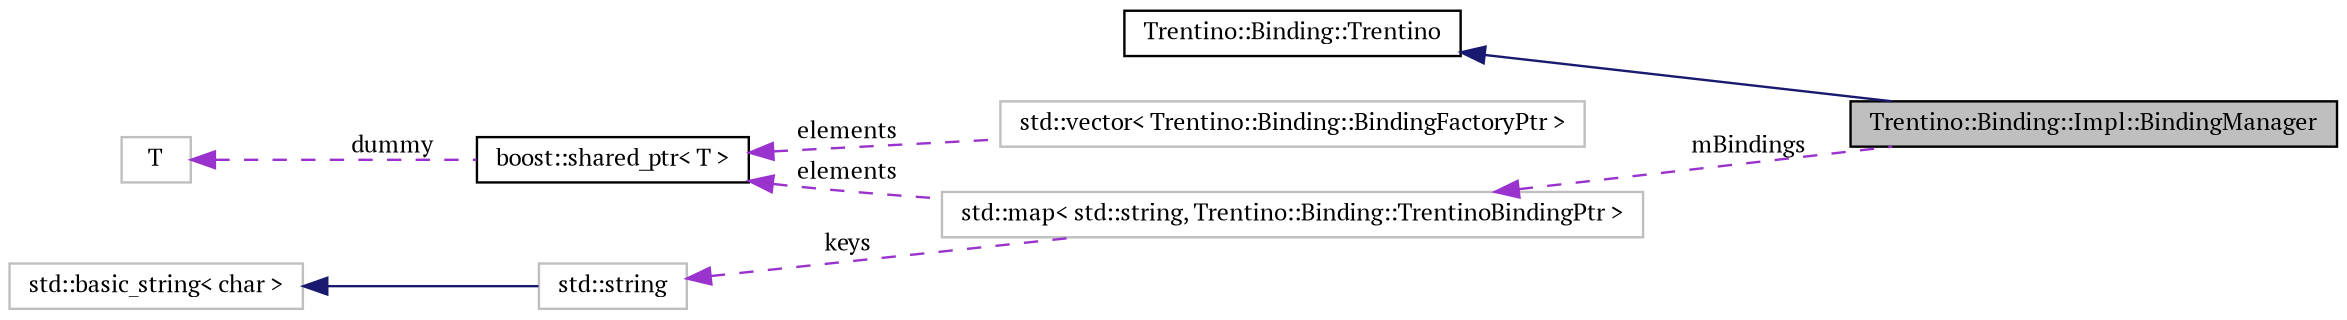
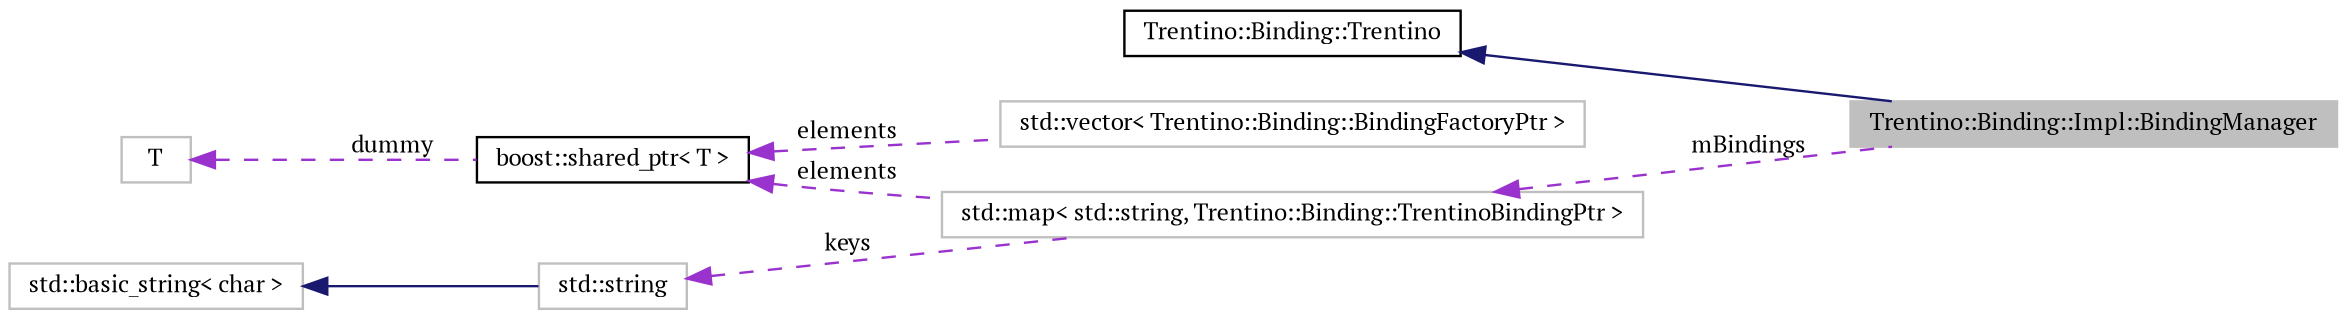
(2094, 124) -> (2094, 124)
